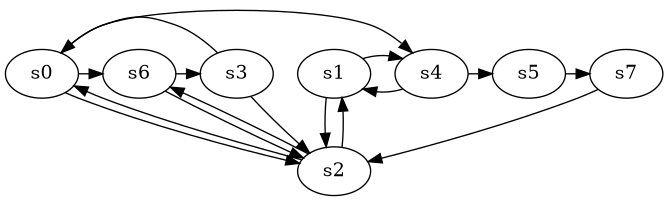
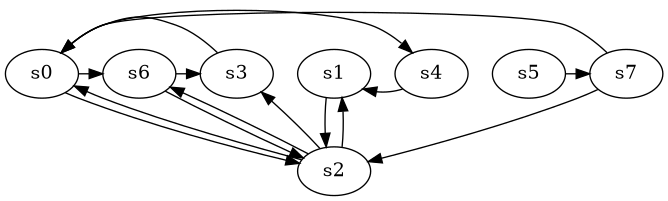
none -> (355, 13)
(376, 56) -> none
(473, 74) -> none
(274, 121) -> (296, 124)
